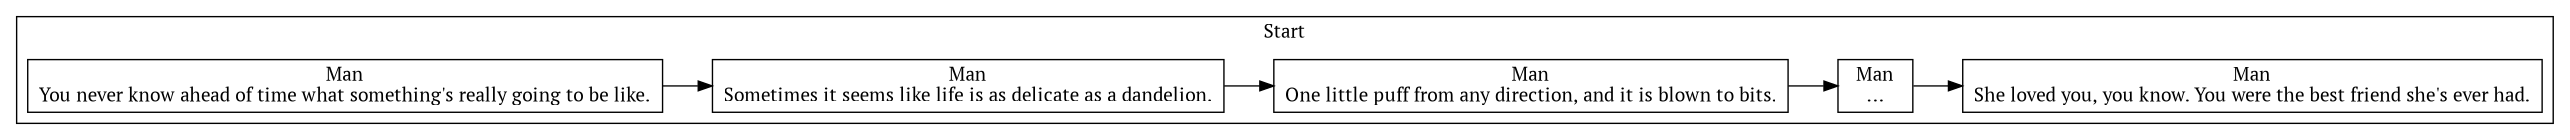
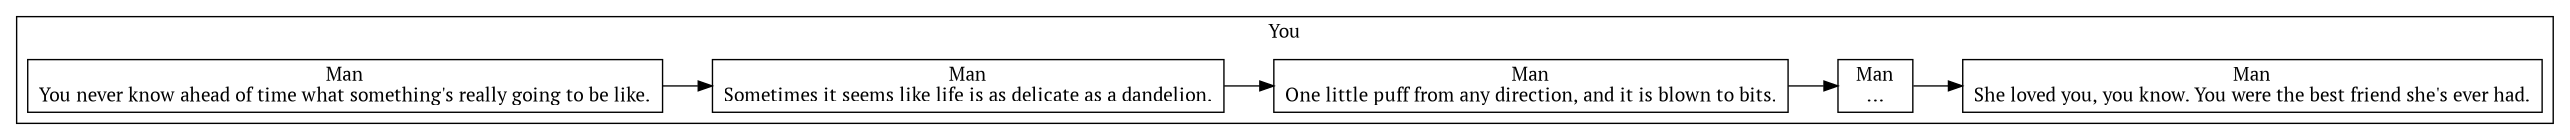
(1285, 33) -> (1285, 33)
